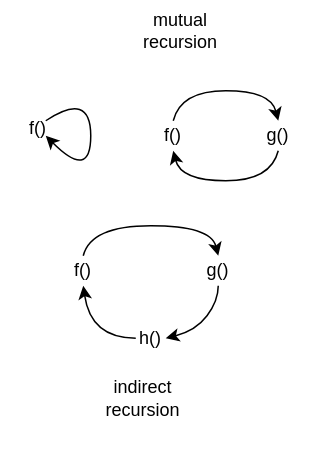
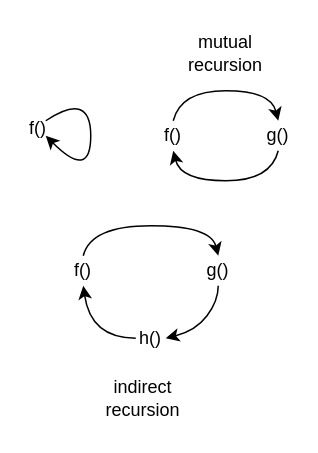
(181, 31) -> (226, 53)
